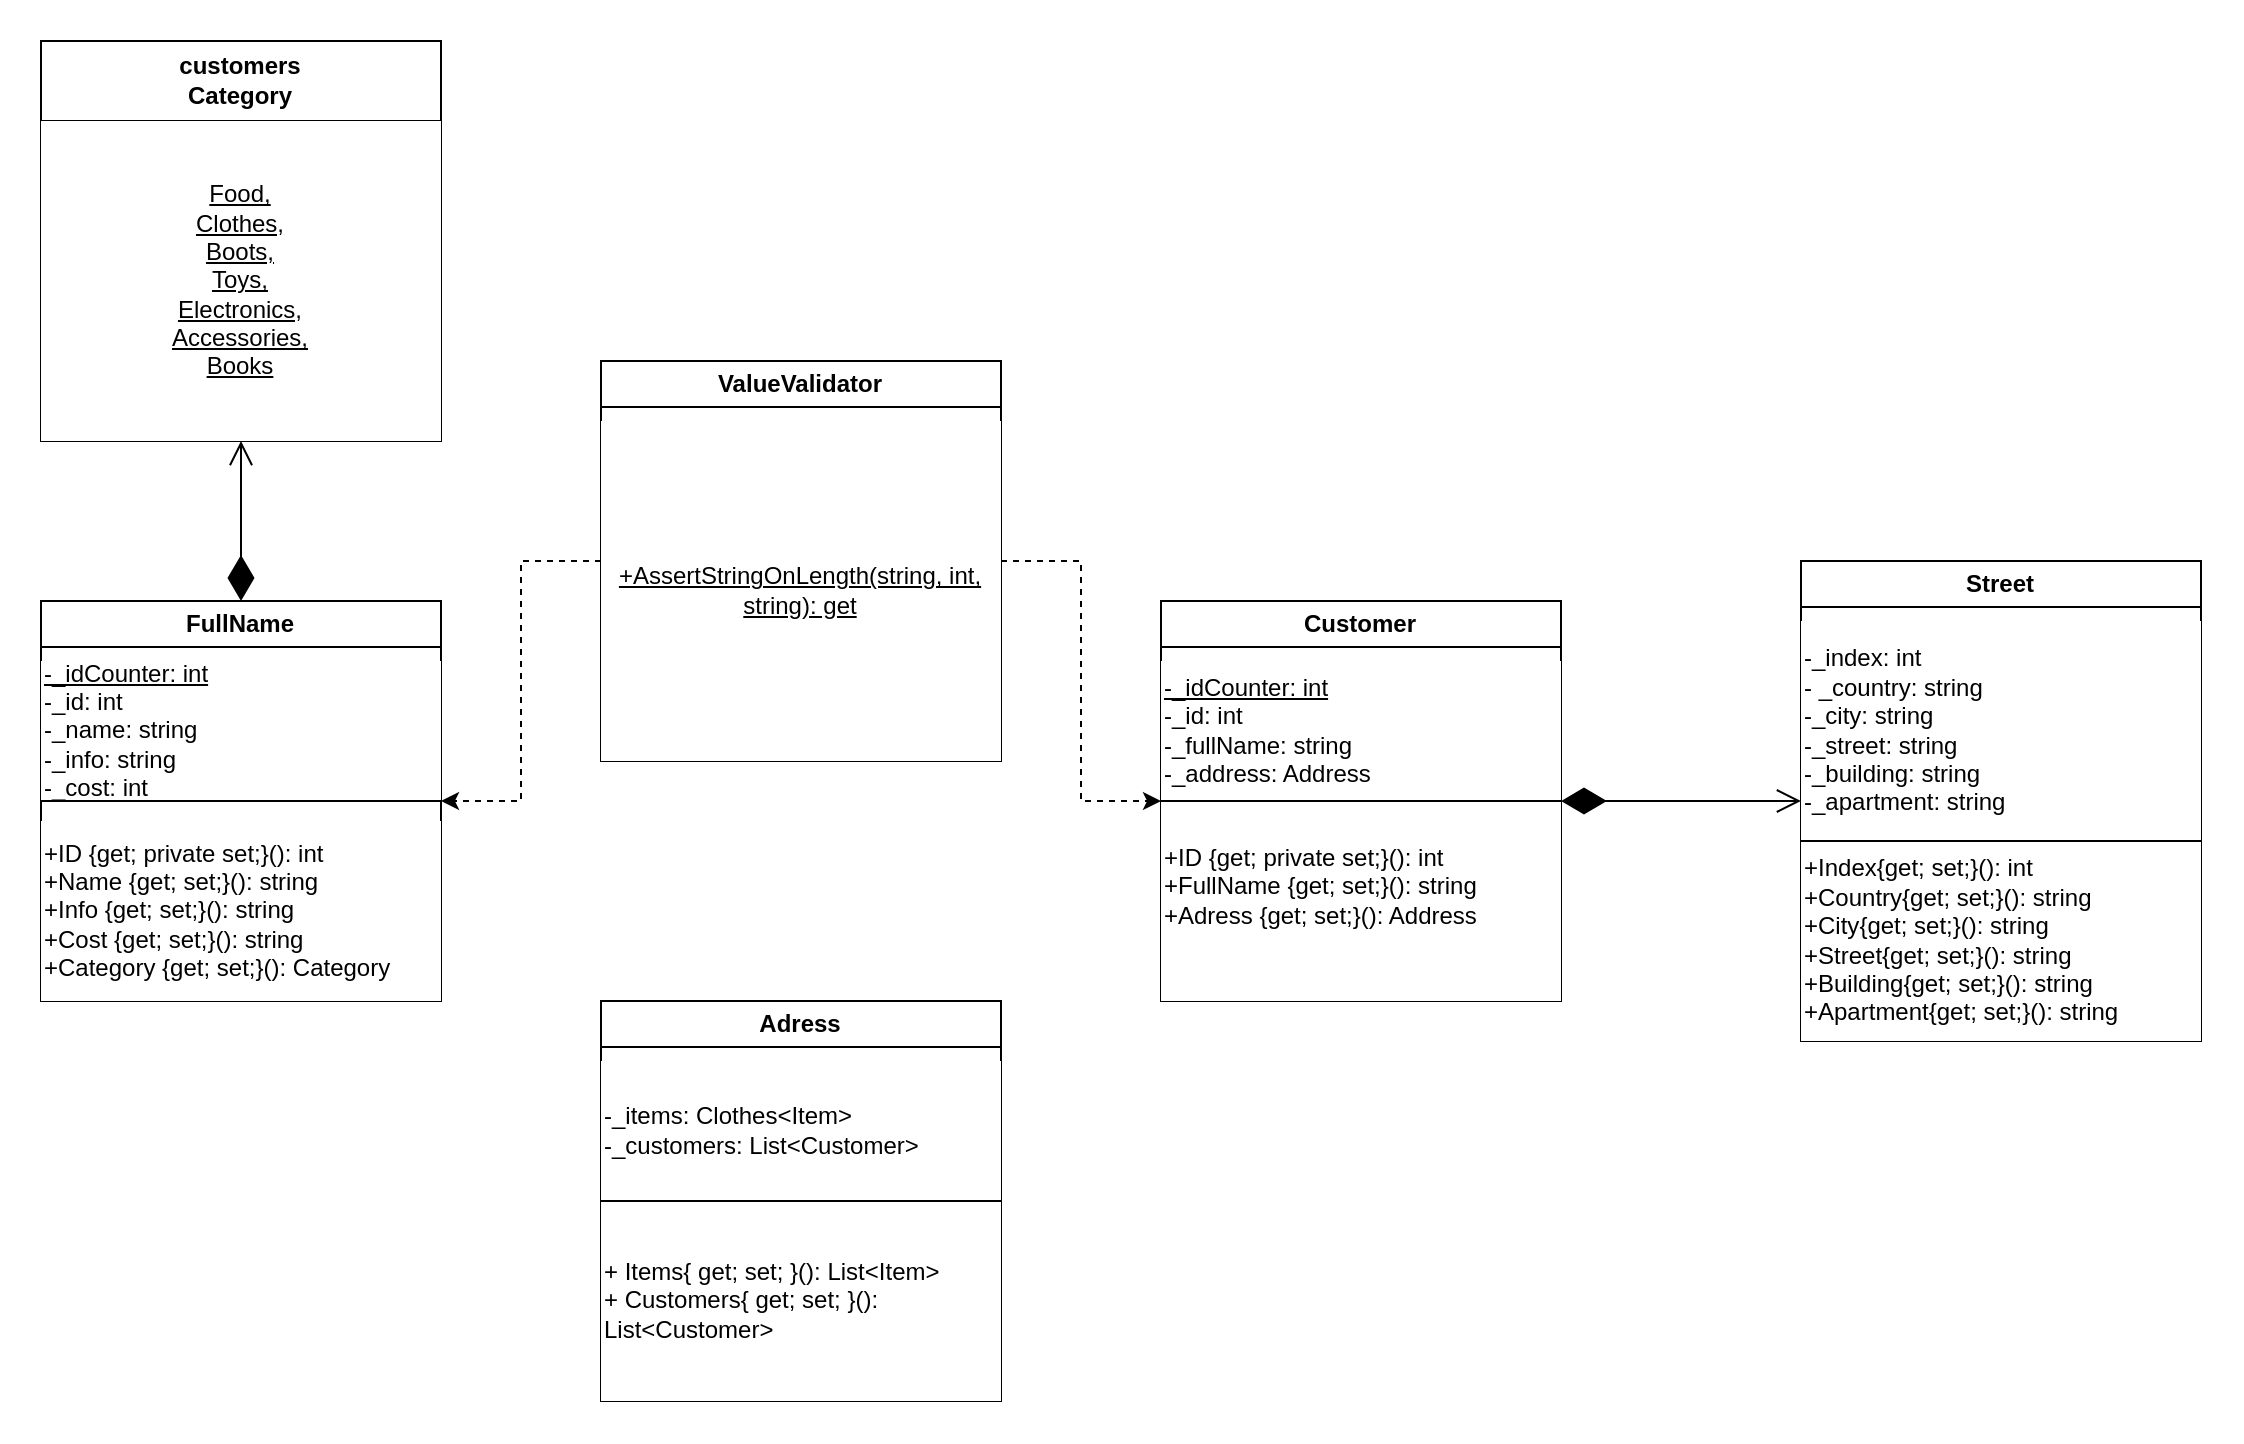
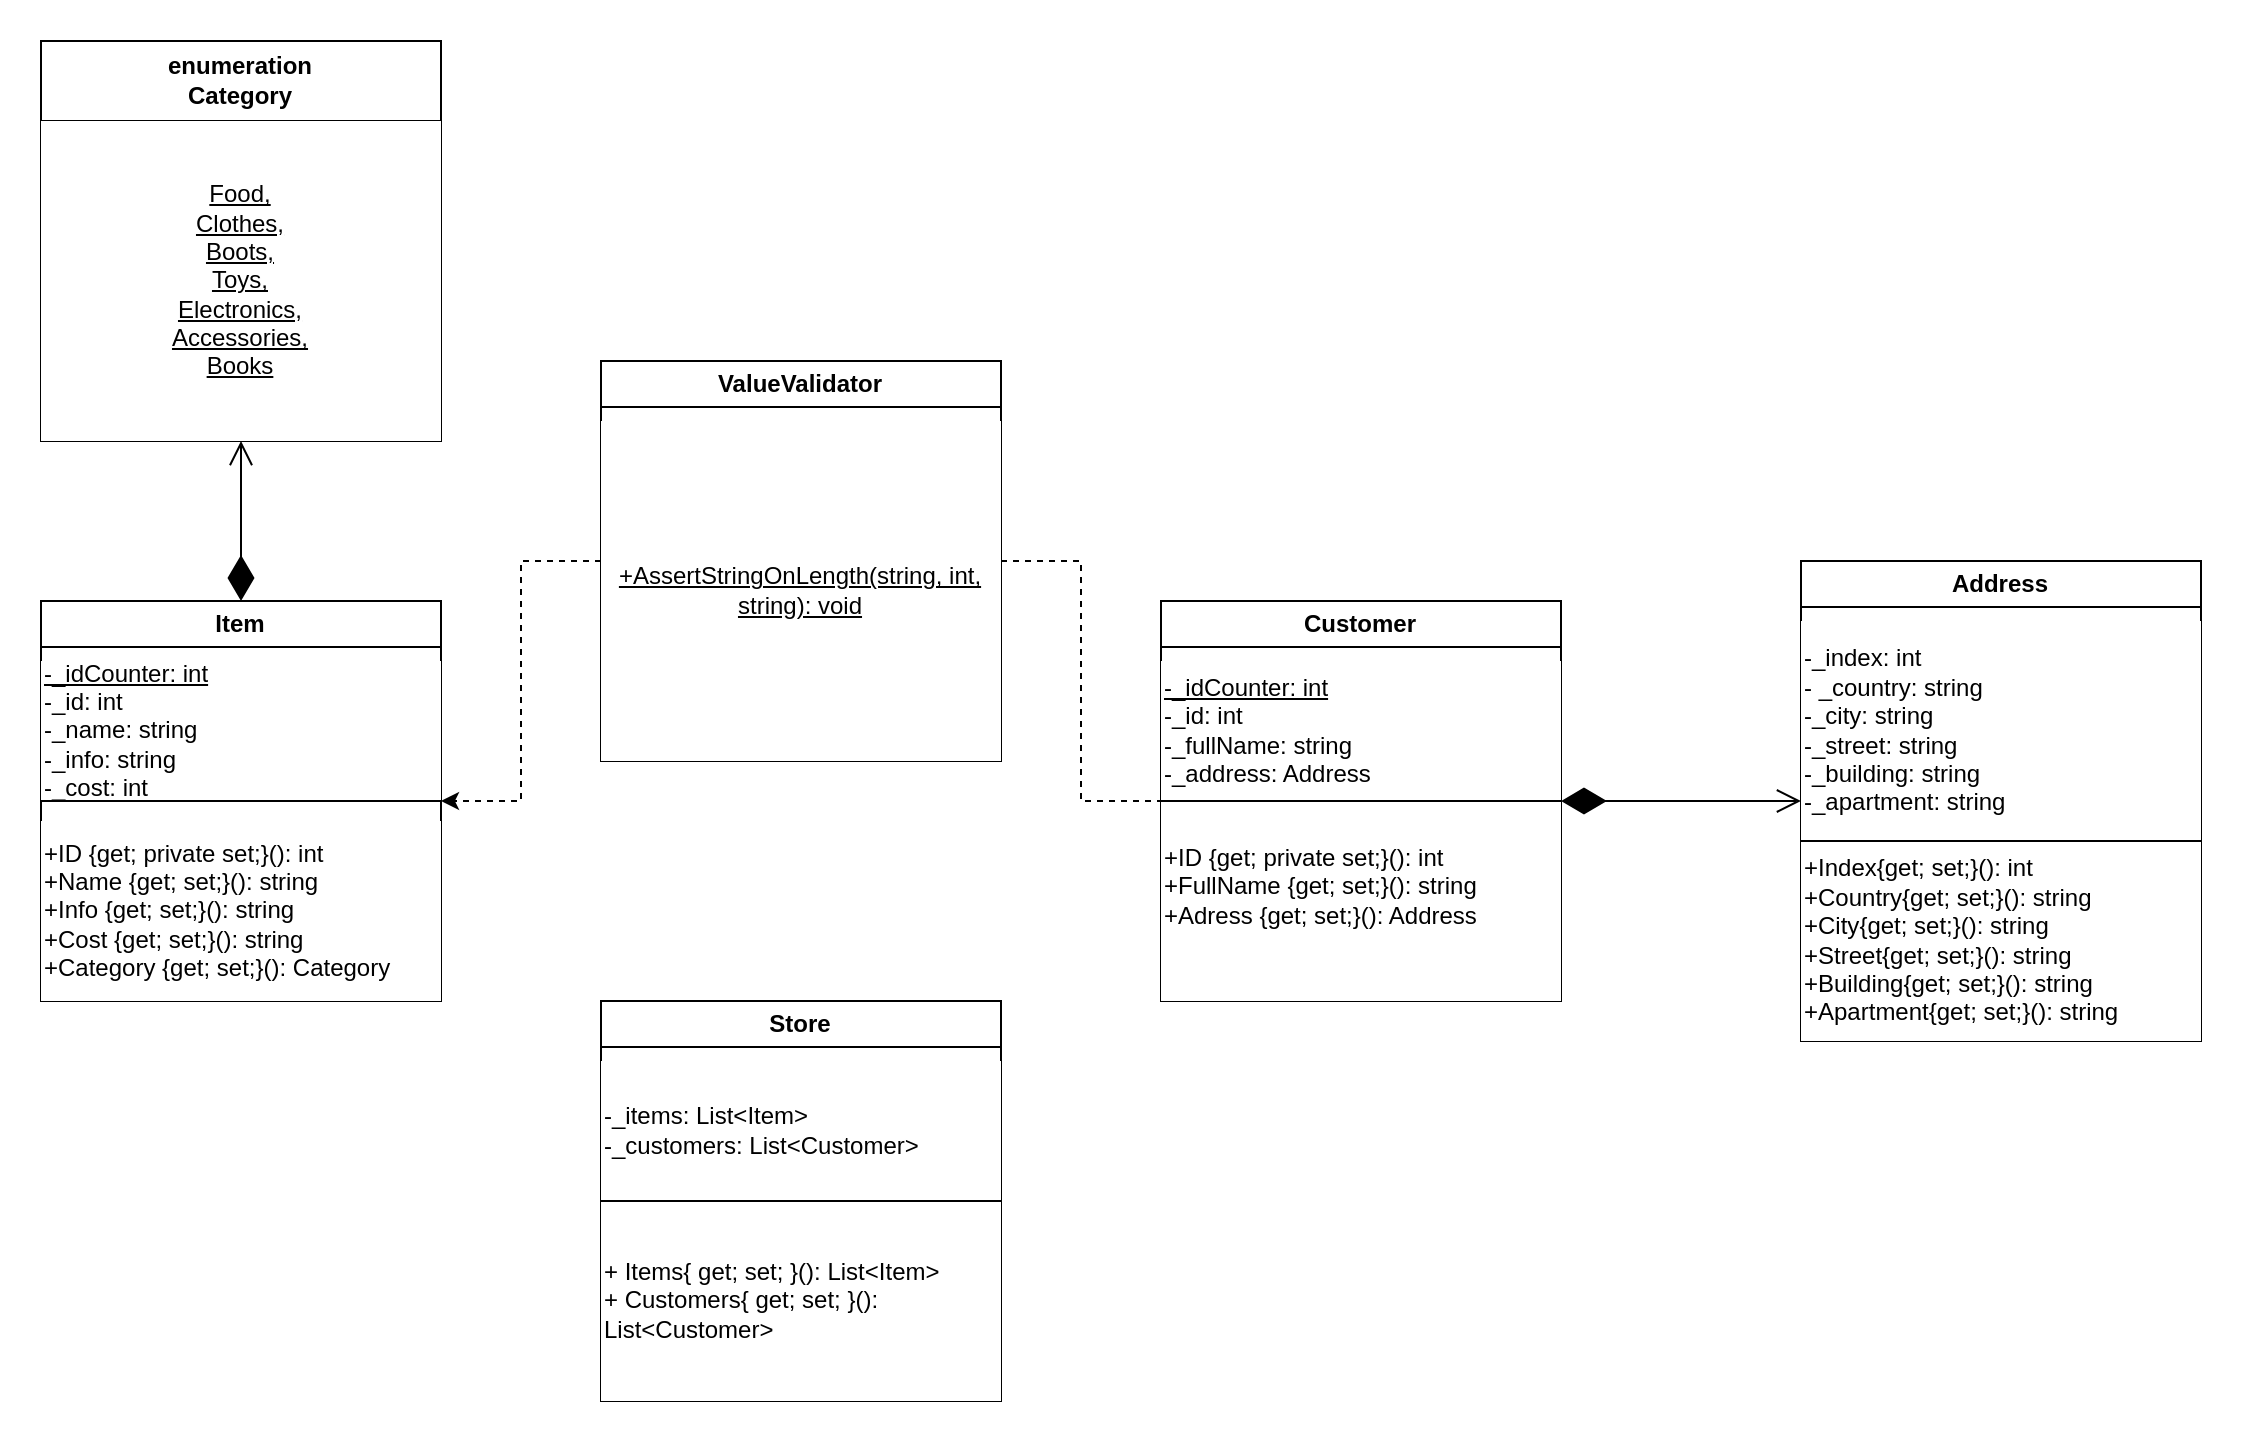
(241, 81) -> (241, 81)
(2001, 585) -> (2001, 585)
(801, 591) -> (801, 591)
(241, 625) -> (241, 625)
(1146, 801) -> (1151, 801)
(801, 1025) -> (801, 1025)
(777, 1131) -> (777, 1131)
